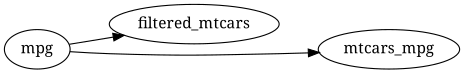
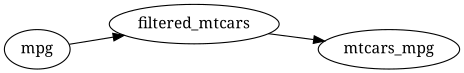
(189, 55) -> (291, 37)
